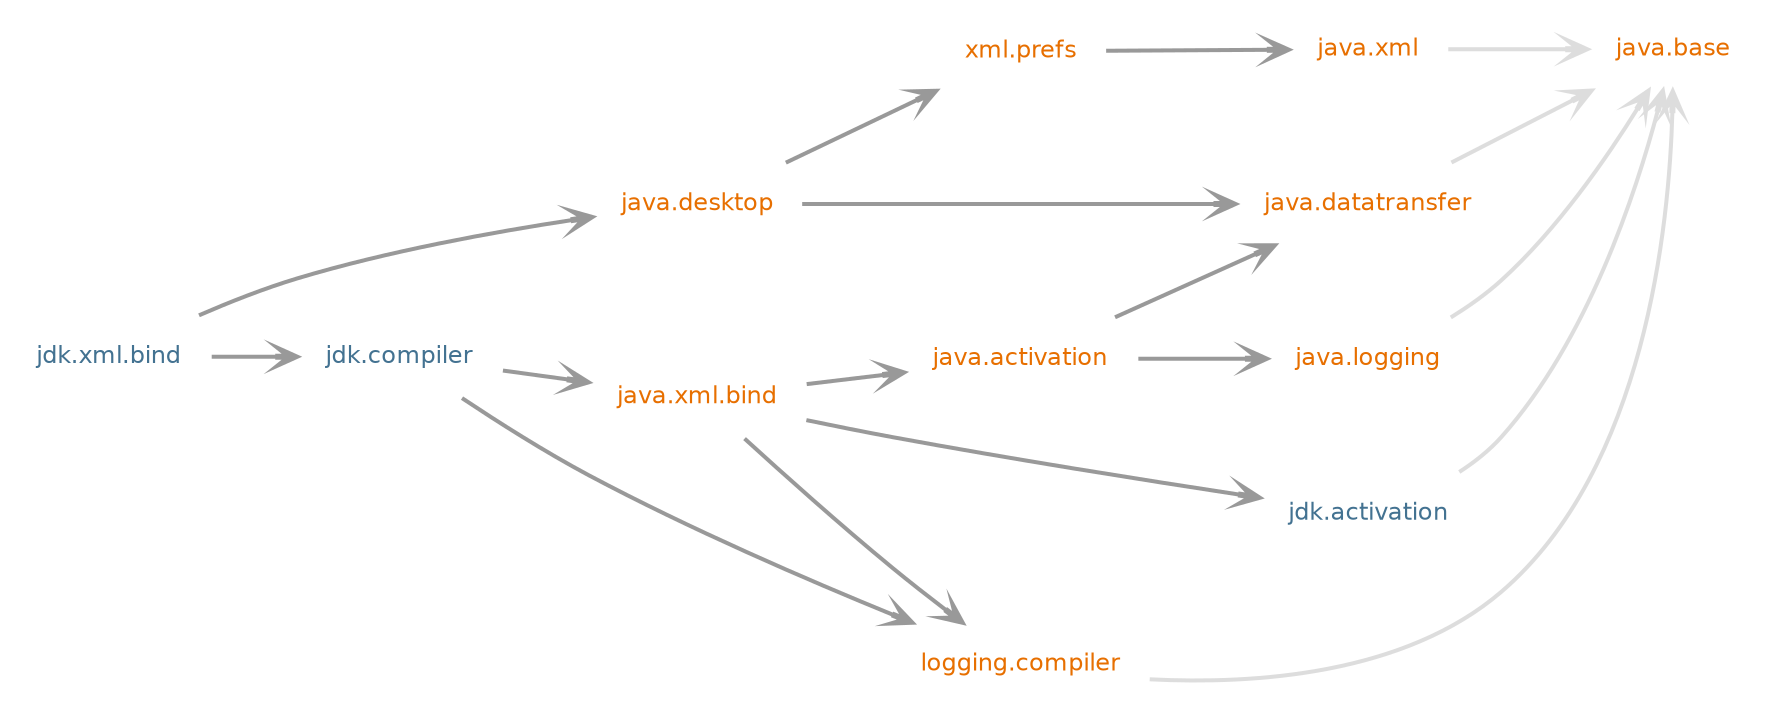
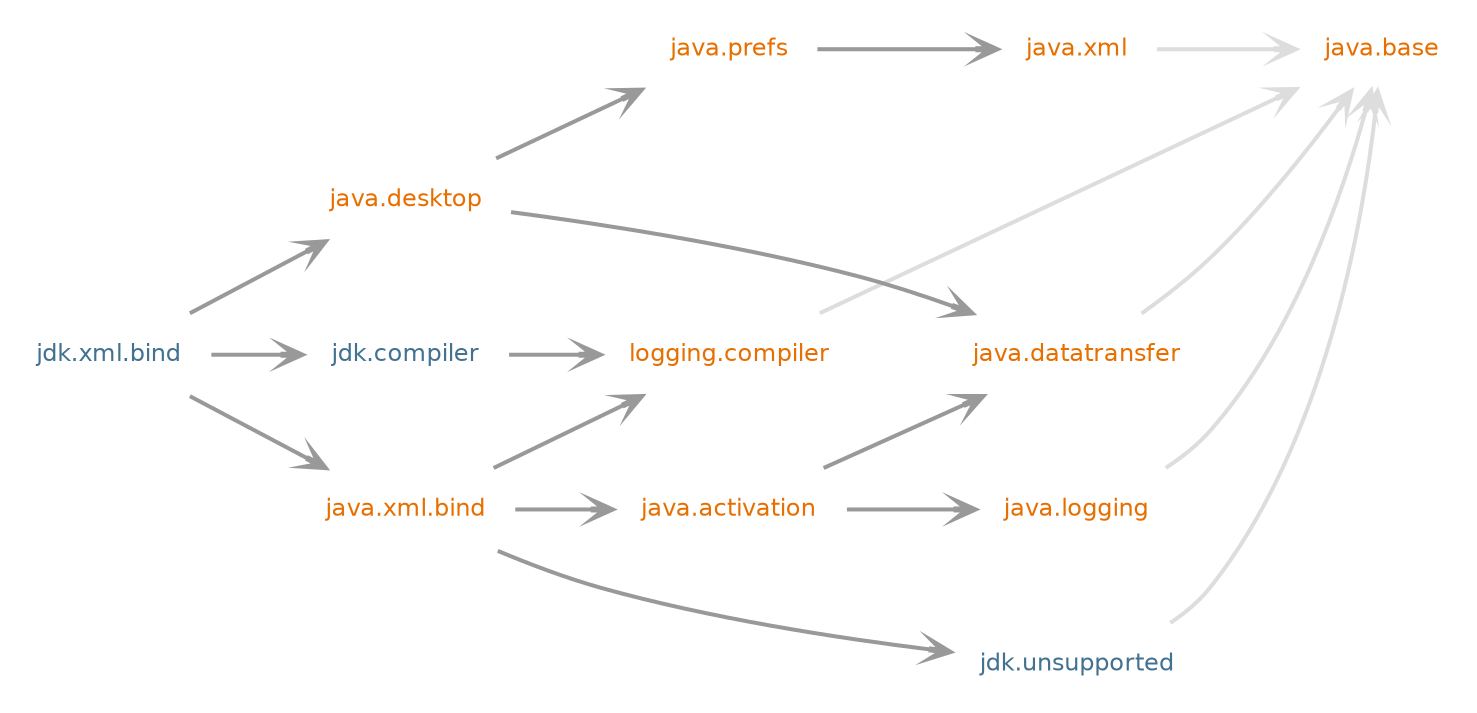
(1021, 51) -> (730, 49)
(536, 375) -> (249, 427)
(1369, 513) -> (1077, 664)
